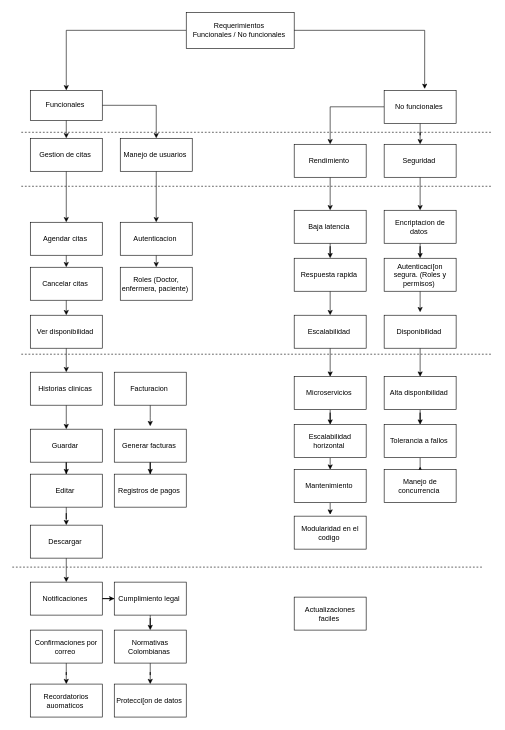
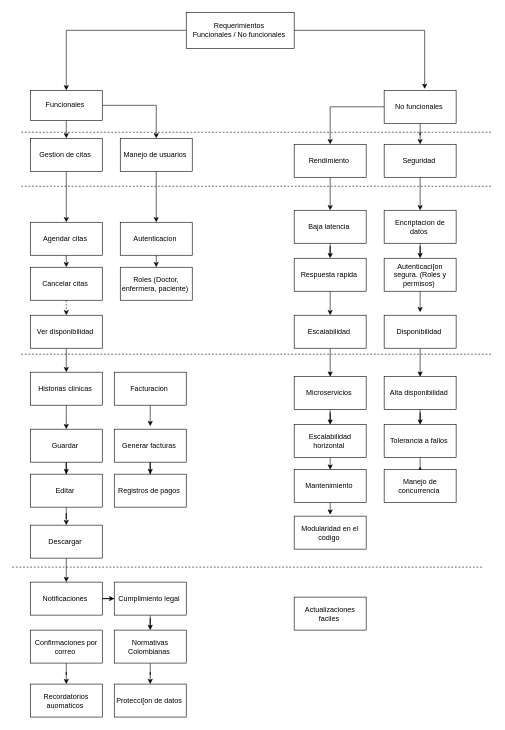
(66, 305) -> (66, 305)
